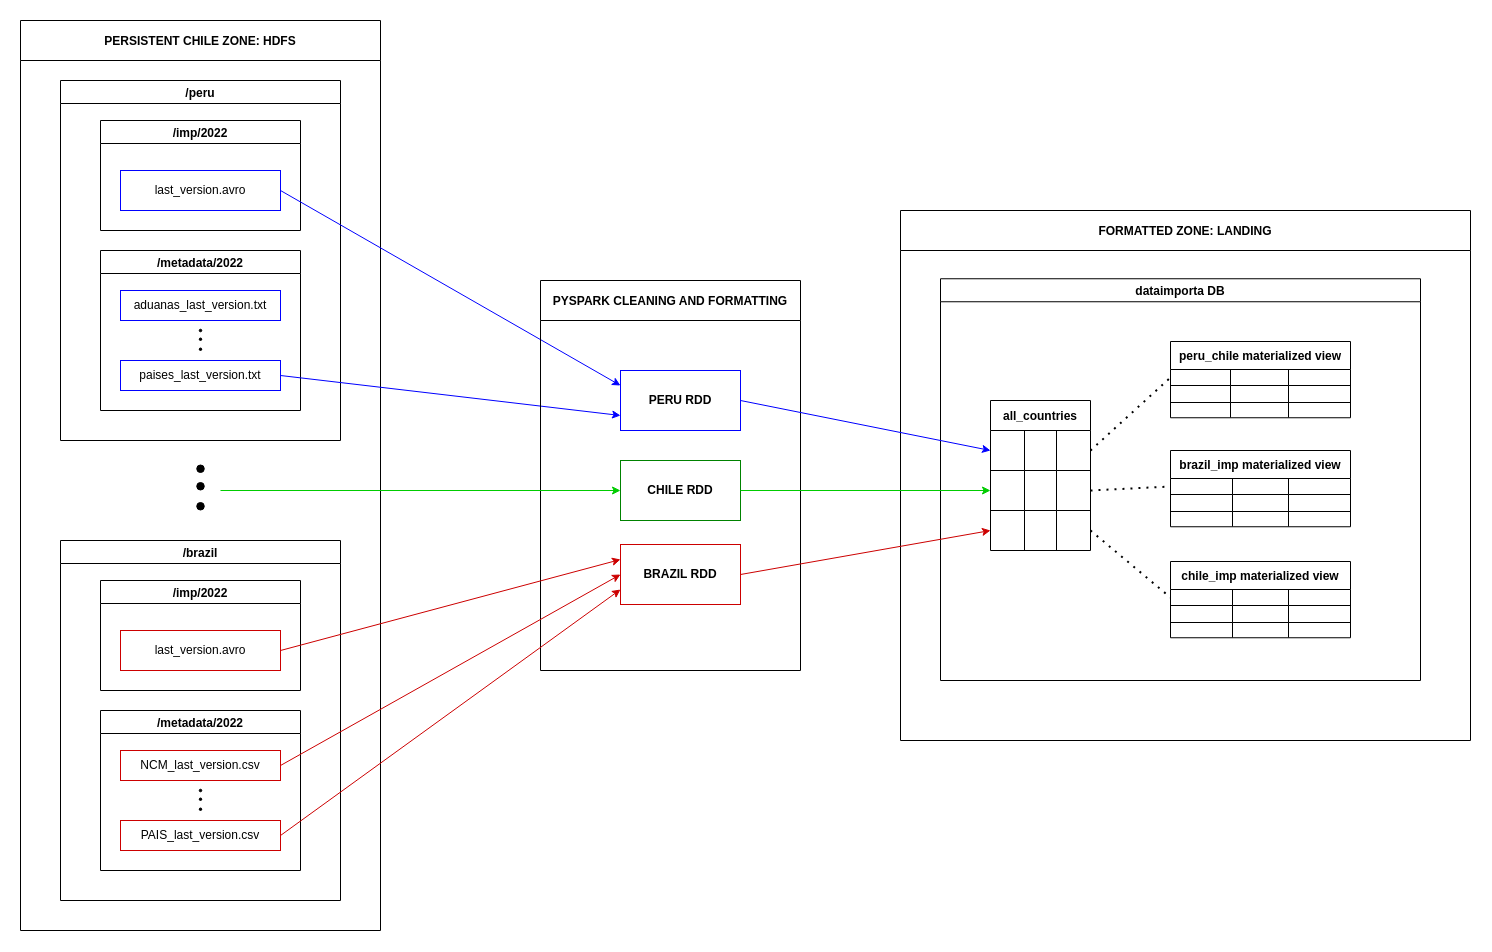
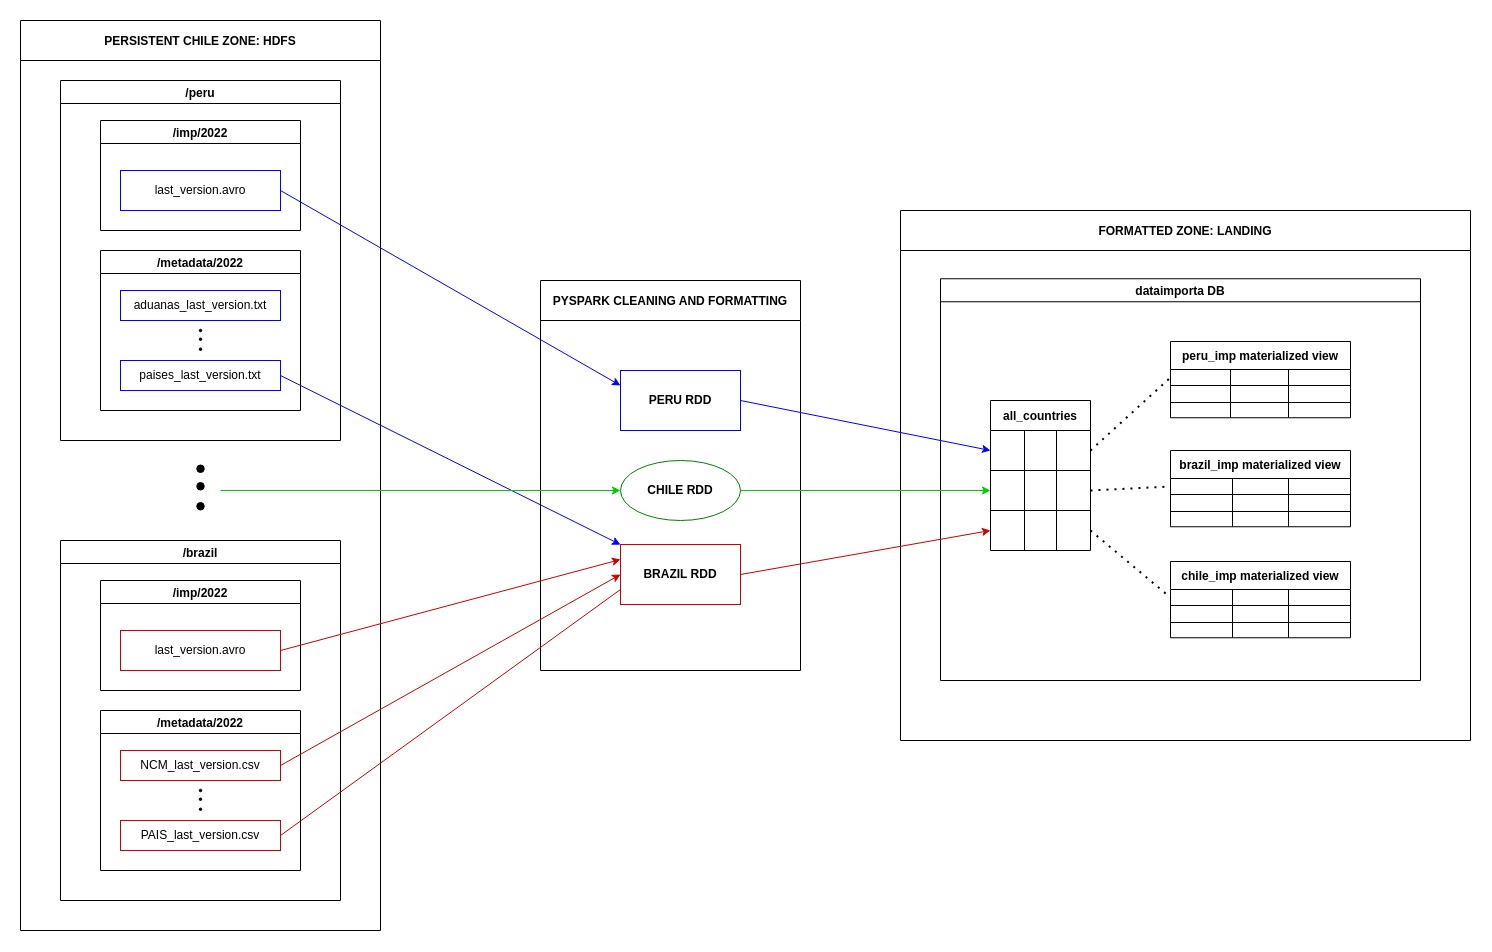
(1260, 356) -> (1260, 356)
(447, 395) -> (393, 432)
(681, 491) -> (681, 491)
(614, 594) -> (616, 592)
